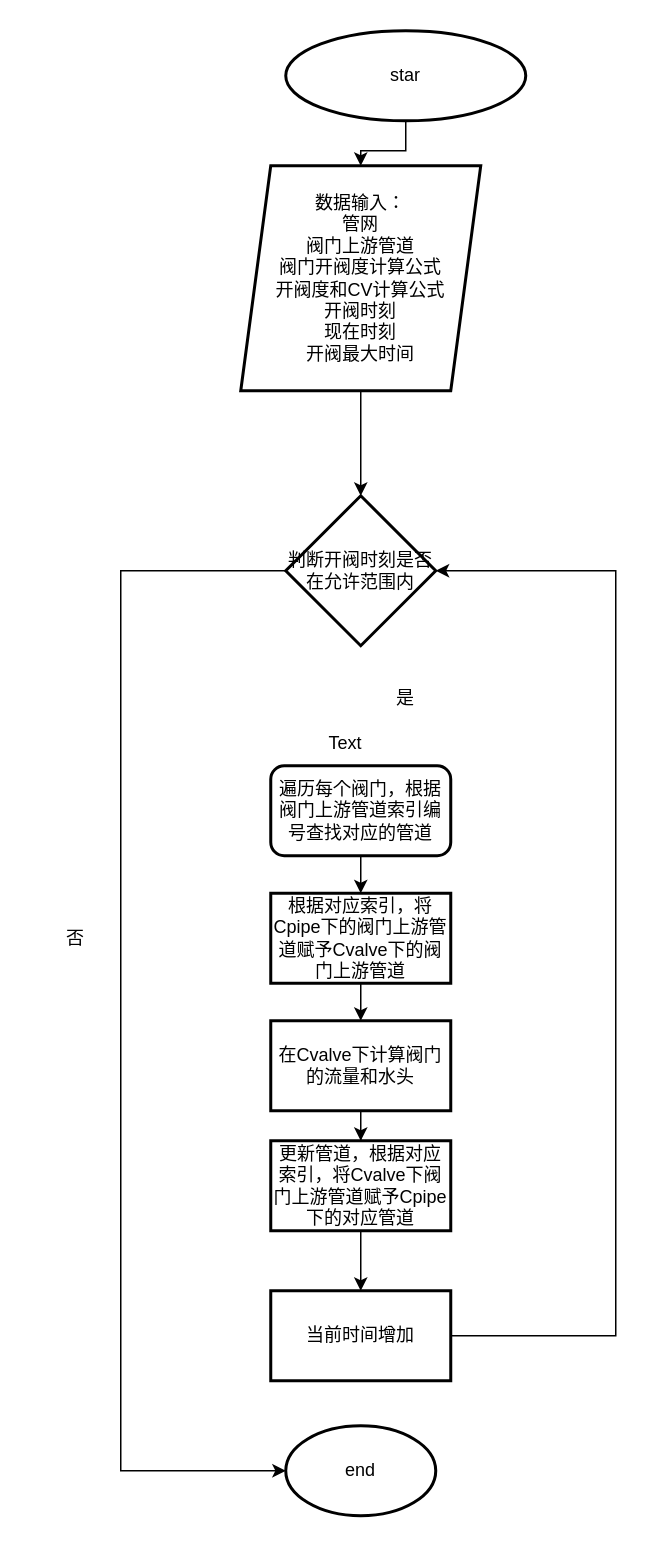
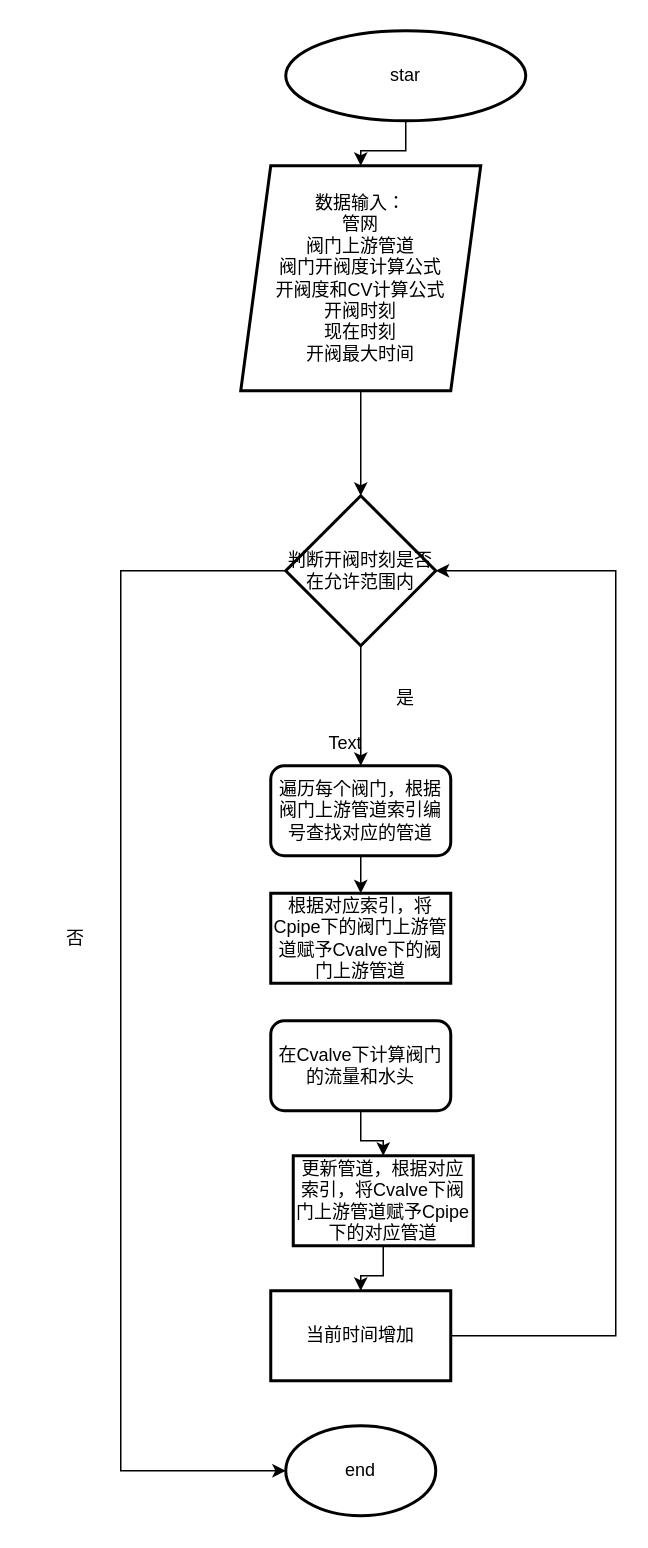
none -> (361, 701)
(361, 1007) -> none
(361, 1066) -> (361, 1066)
(361, 1186) -> (383, 1201)
